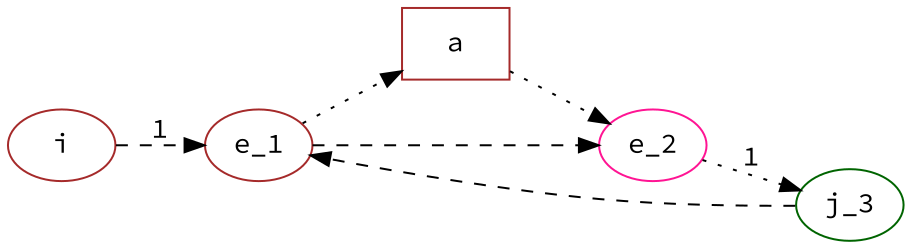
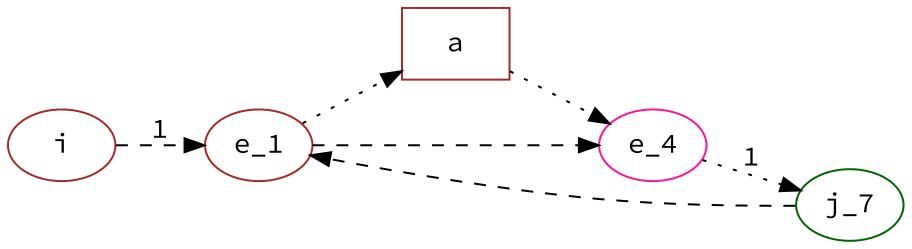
(653, 145) -> (653, 145)
(850, 205) -> (850, 205)
